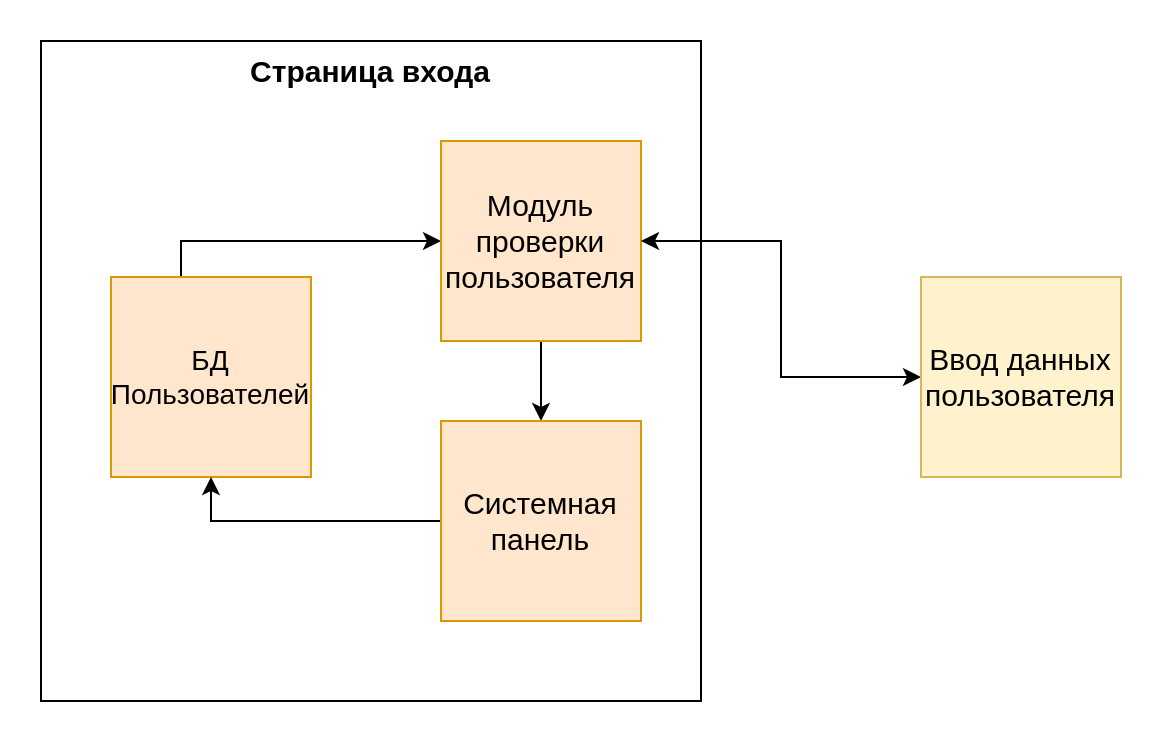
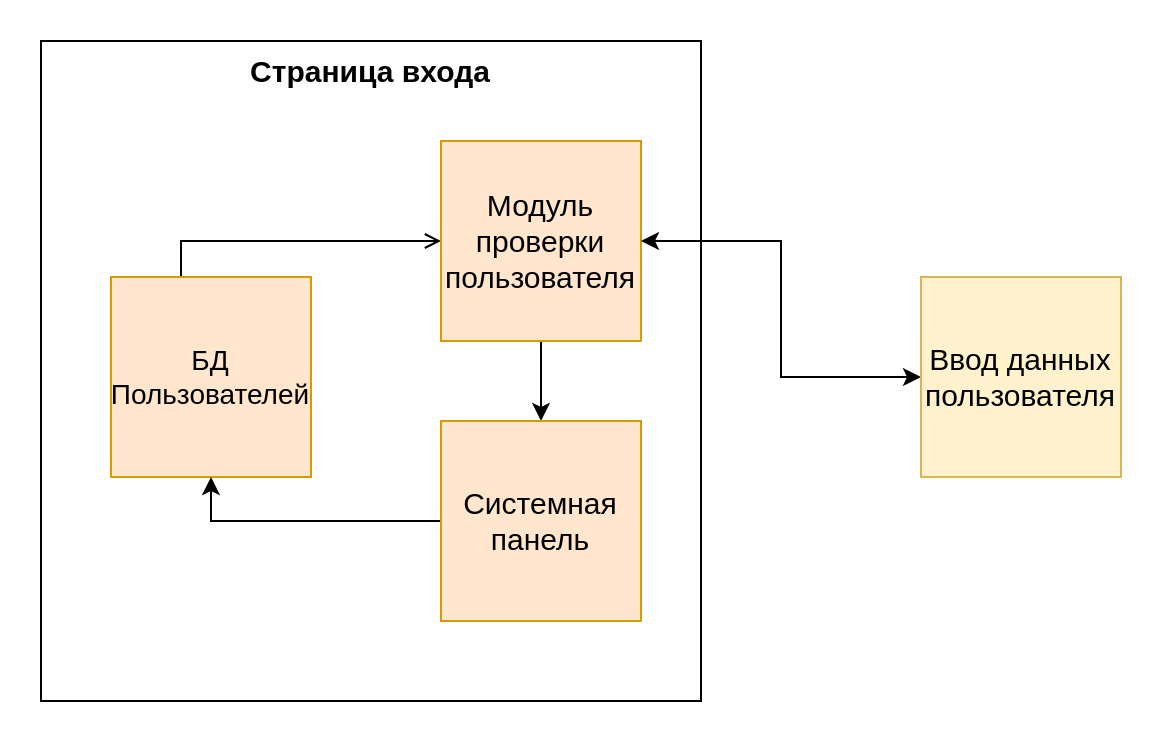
(426, 241) -> (429, 241)
